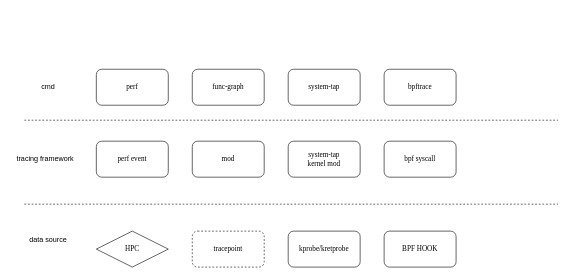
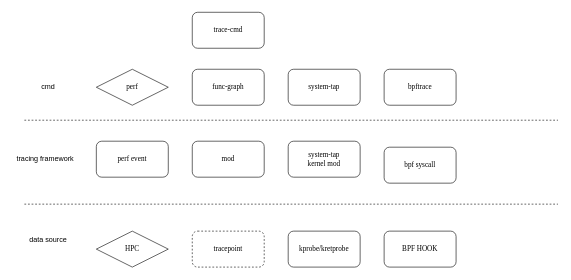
none -> (228, 30)
(132, 87) -> (132, 87)
(420, 159) -> (420, 165)
